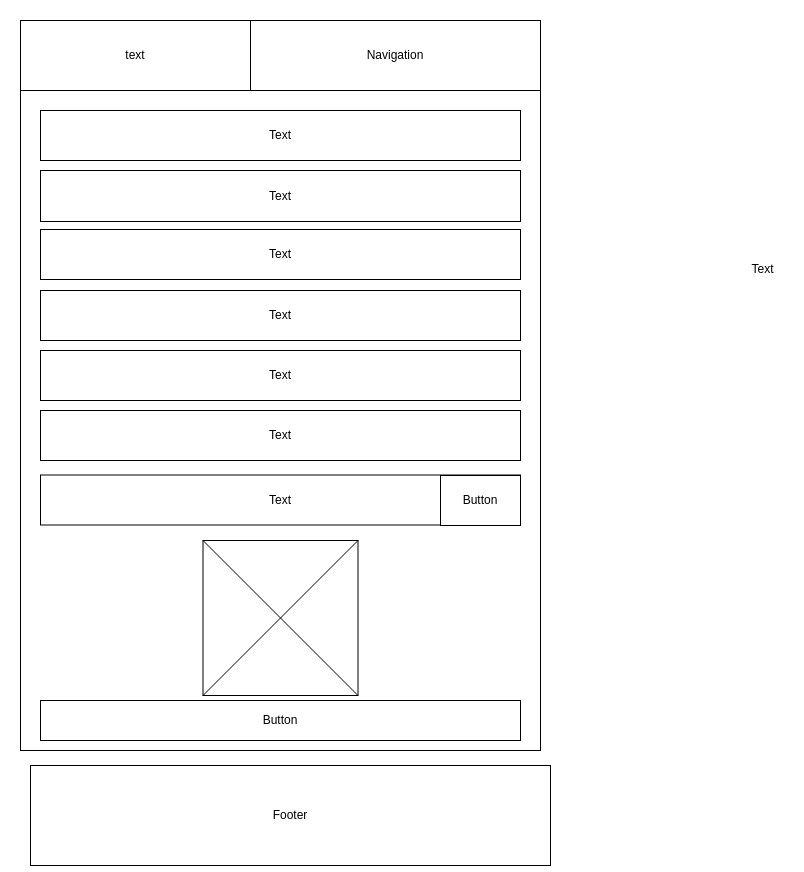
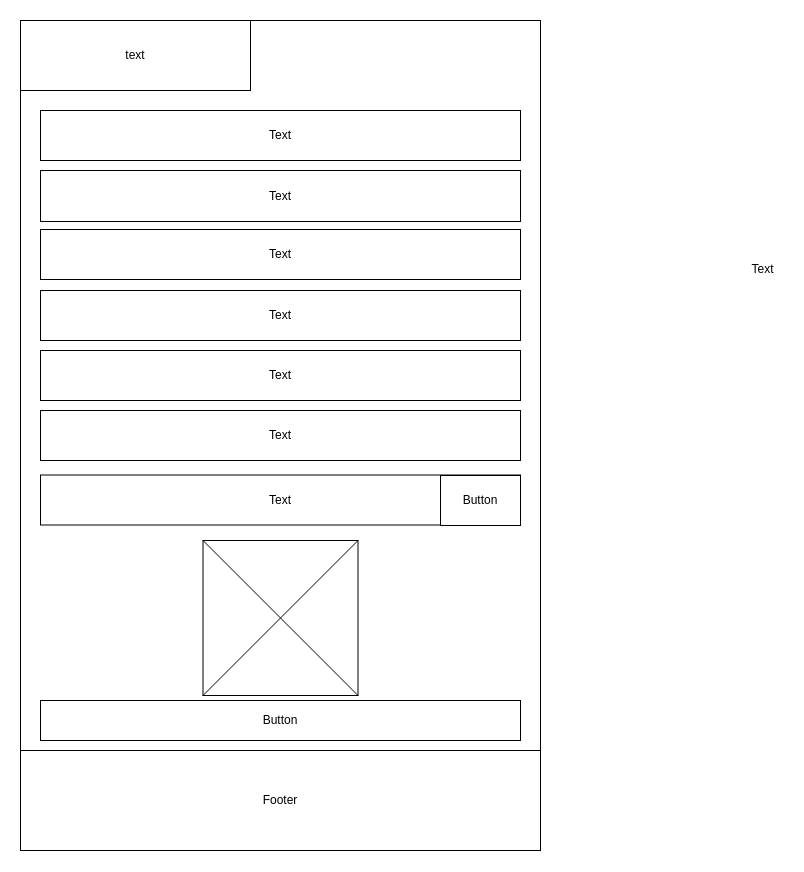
(396, 56) -> none
(291, 816) -> (281, 801)
